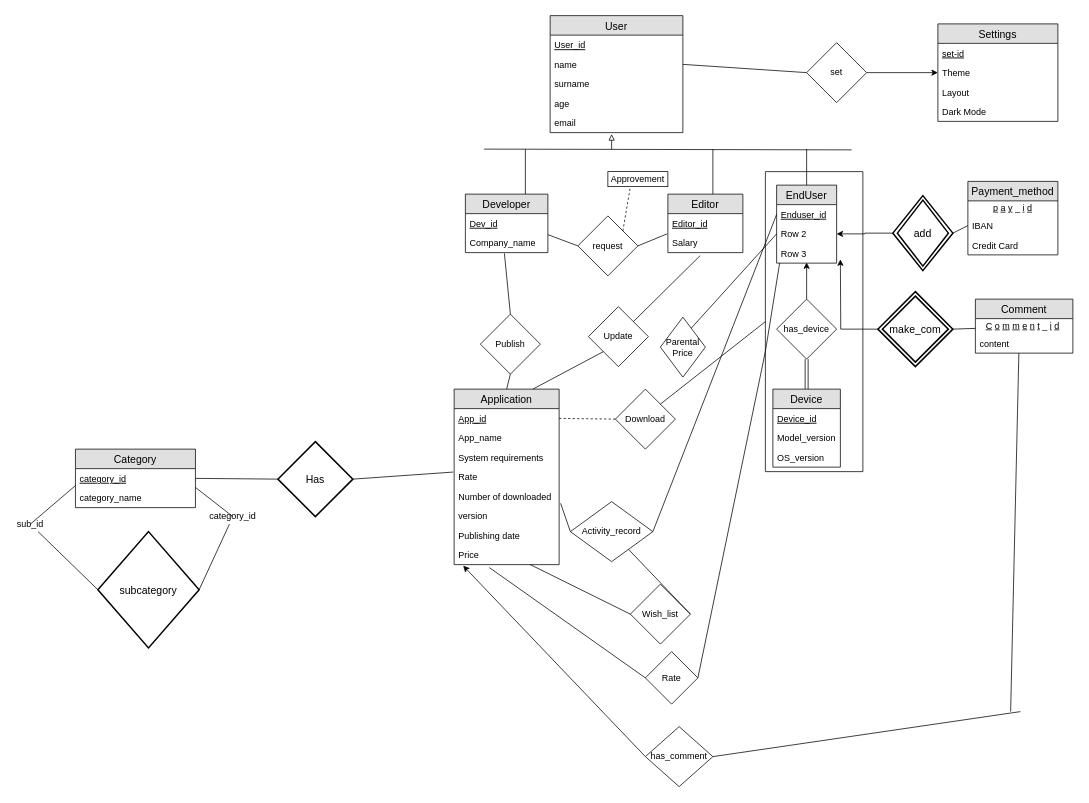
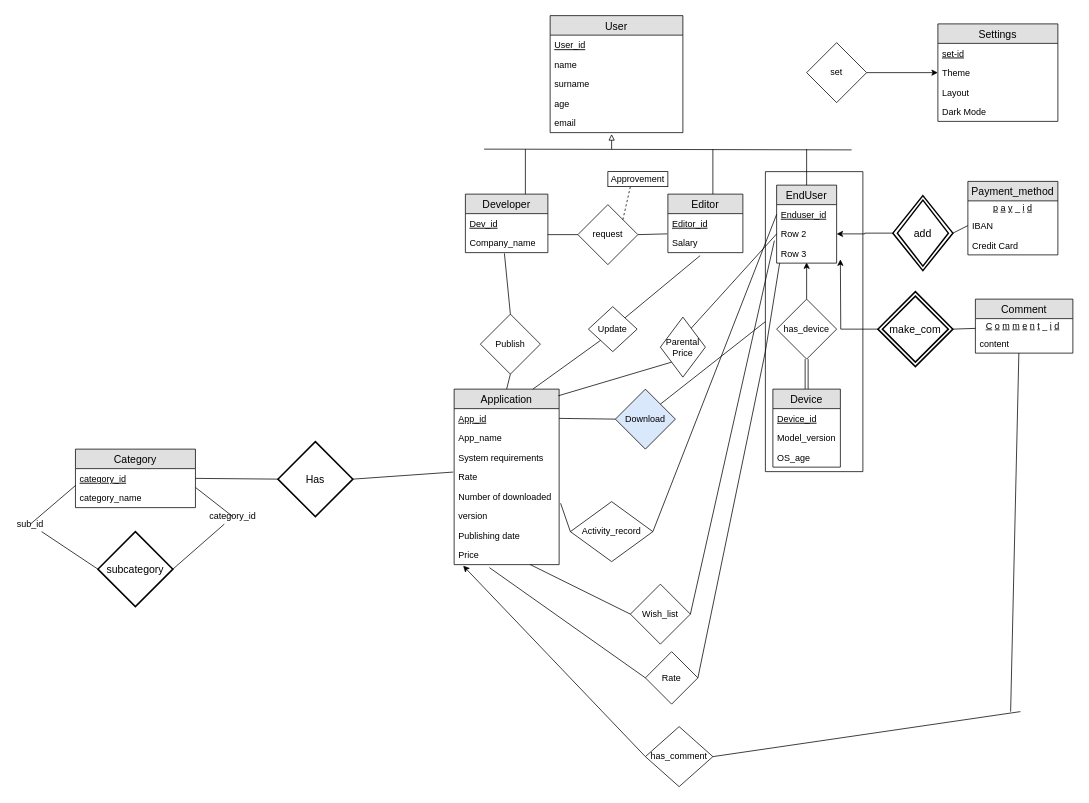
(745, 68) -> none
(608, 246) -> (608, 234)
(618, 336) -> (613, 329)
none -> (615, 379)
(586, 418) -> (586, 418)
(645, 419) -> (645, 419)
(801, 458) -> (792, 458)
(660, 582) -> (727, 452)
(149, 590) -> (135, 569)
